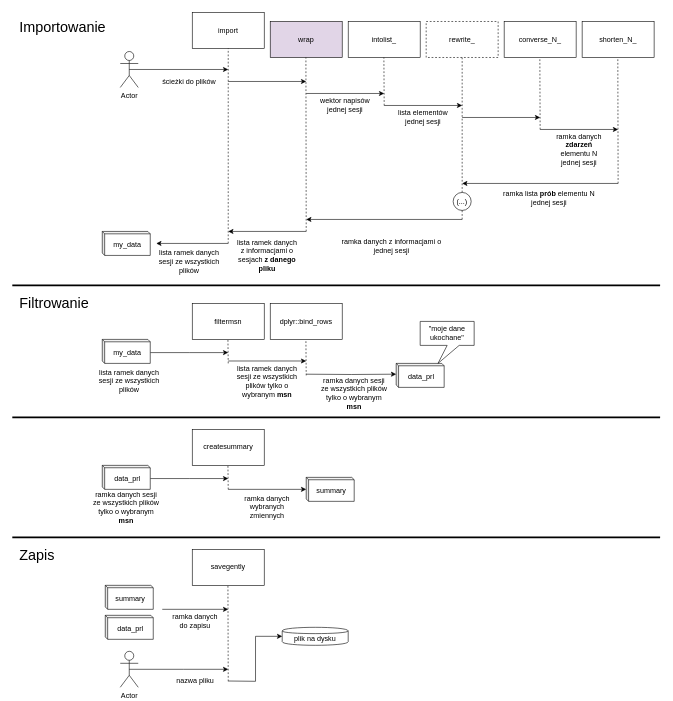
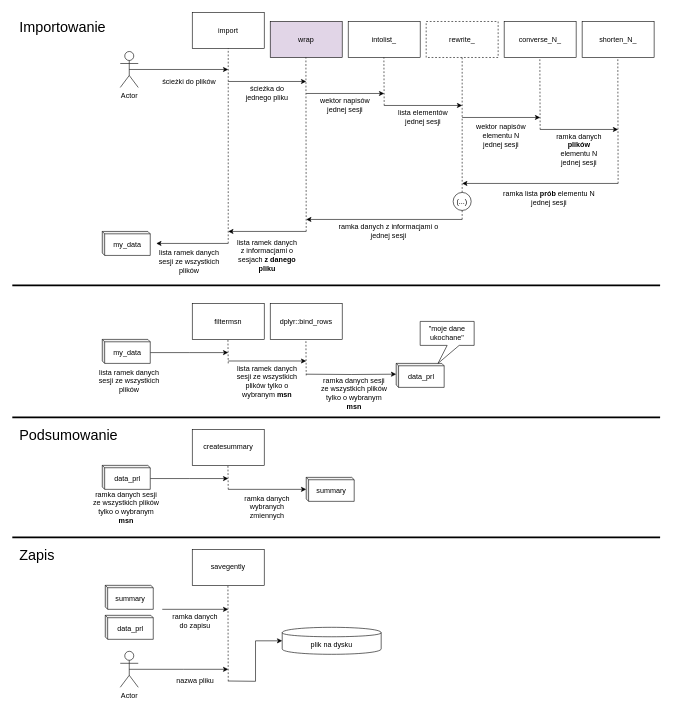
none -> (267, 93)
none -> (501, 135)
(579, 149) -> (579, 149)
(392, 246) -> (389, 231)
(66, 303) -> none
none -> (66, 435)
(315, 636) -> (332, 641)
